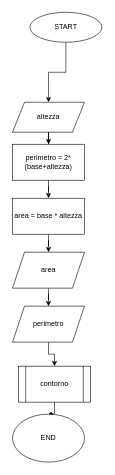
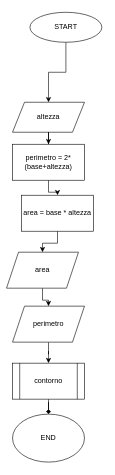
(48, 216) -> (57, 213)
(48, 270) -> (42, 270)
(54, 384) -> (48, 381)
